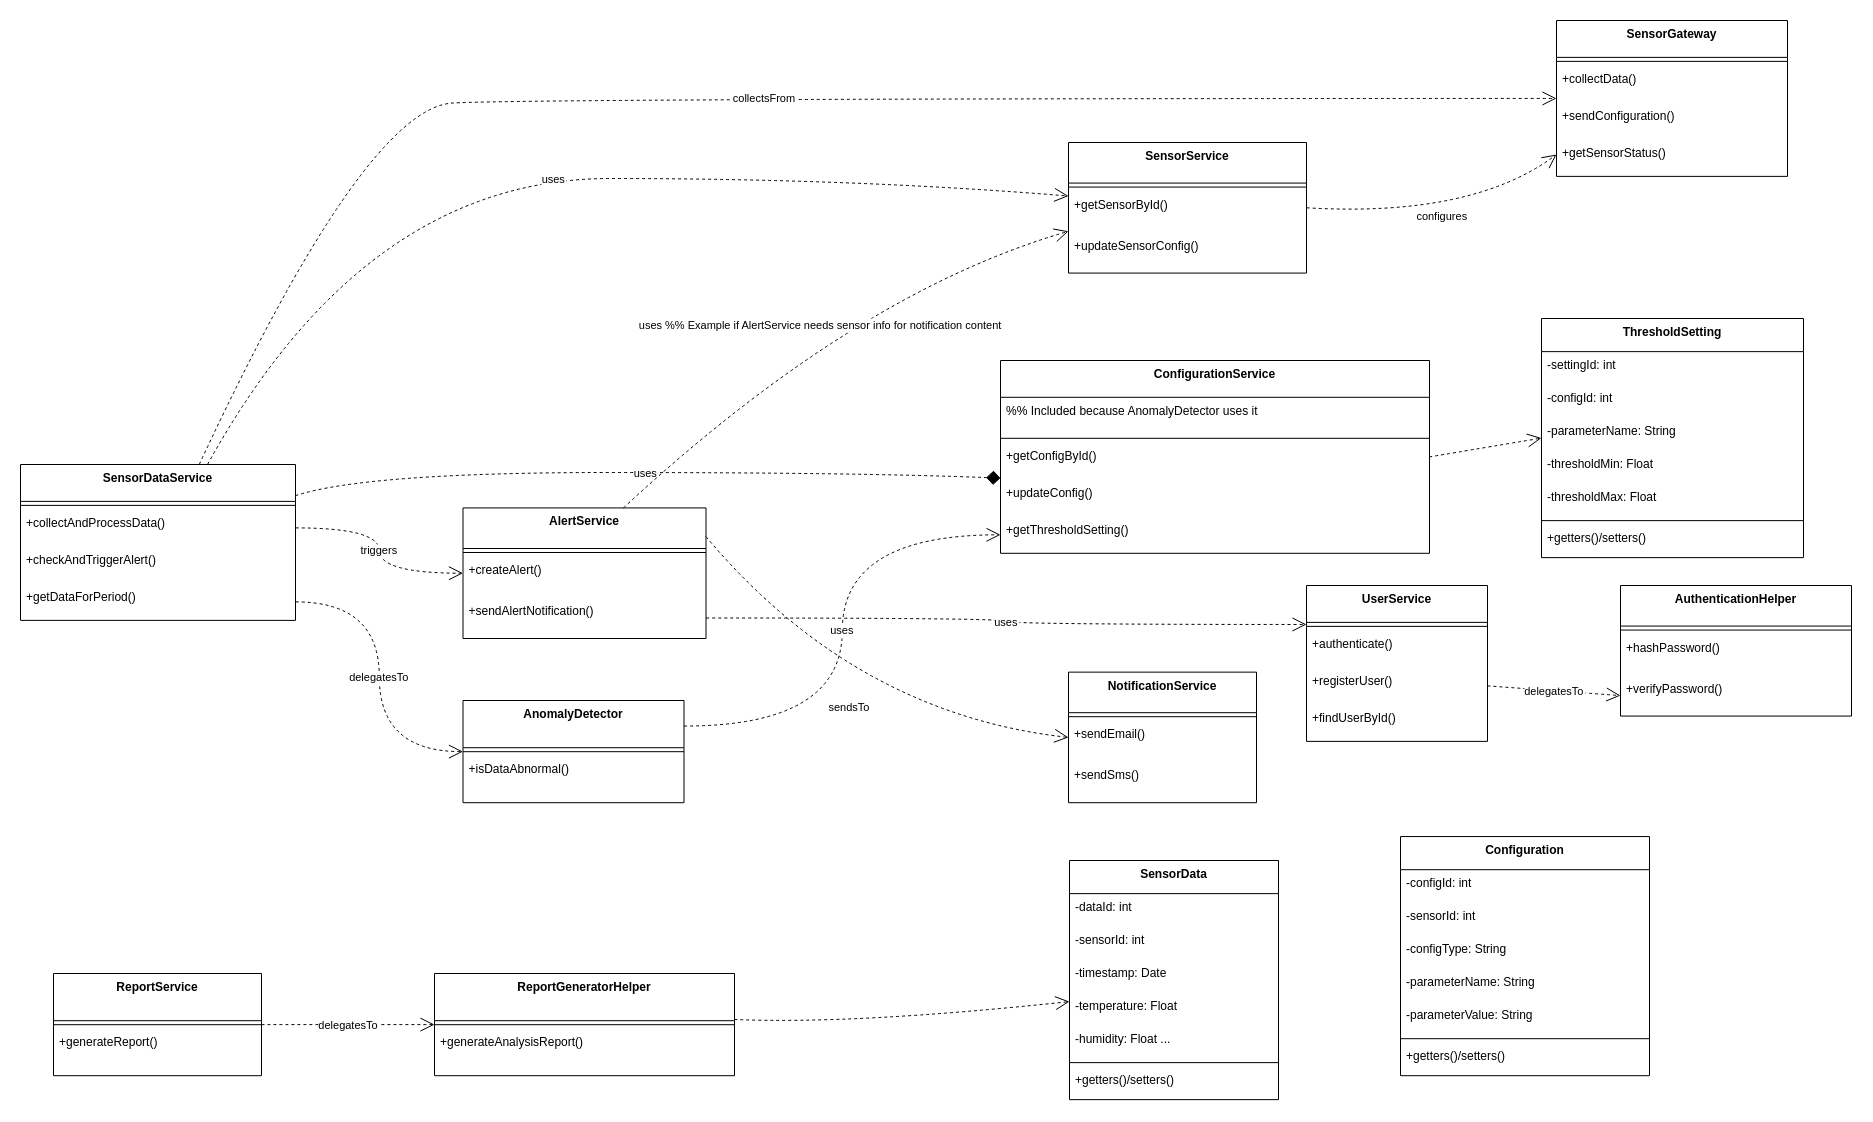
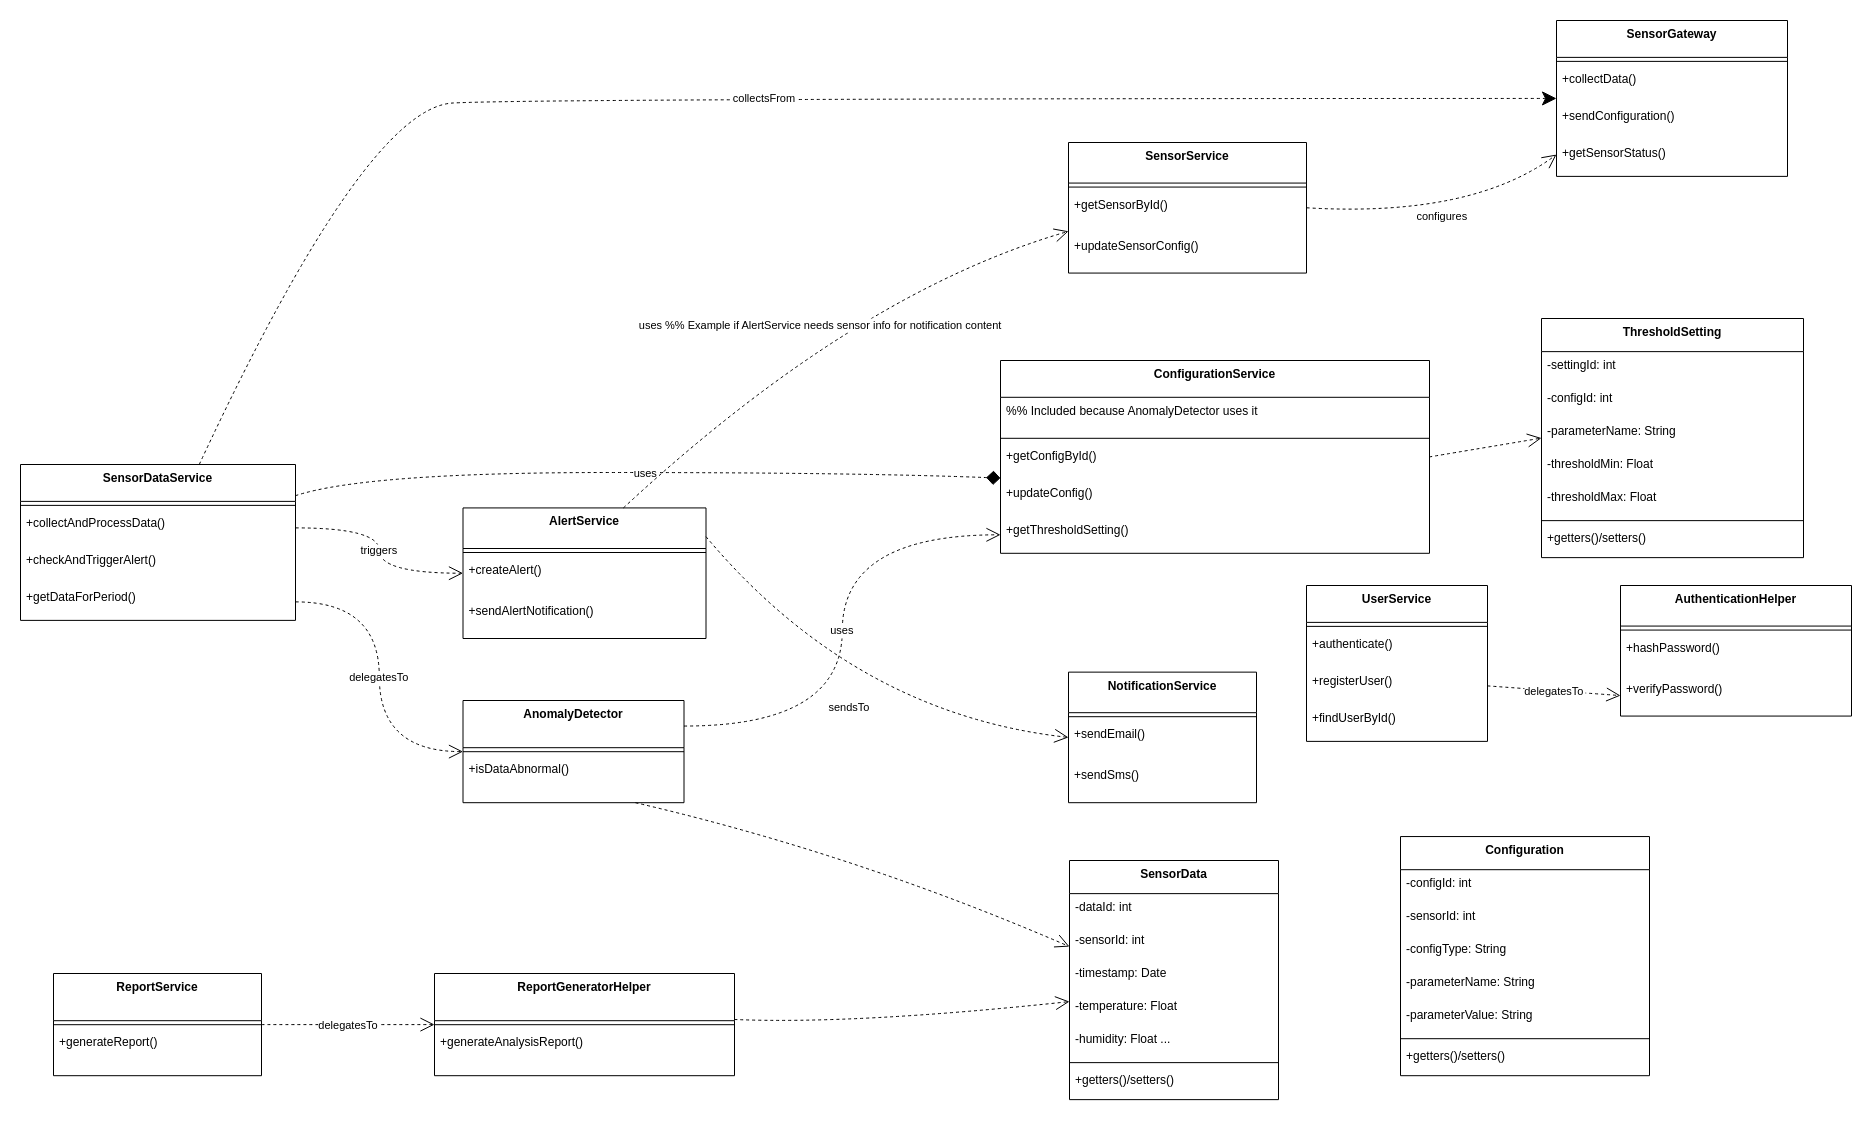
(1548, 98) -> (1544, 98)
(578, 180) -> none
(1002, 621) -> none
none -> (856, 865)
